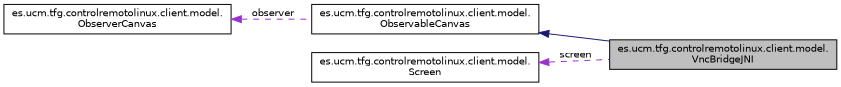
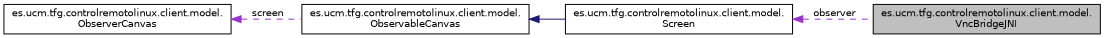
(271, 14) -> (266, 14)
(579, 37) -> (552, 19)
(574, 55) -> (833, 14)
